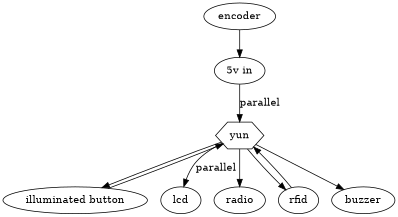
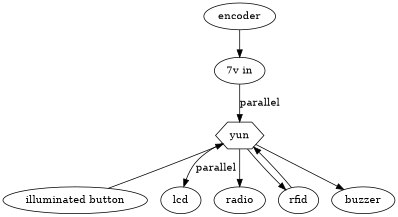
(240, 71) -> (240, 71)
(165, 163) -> none
